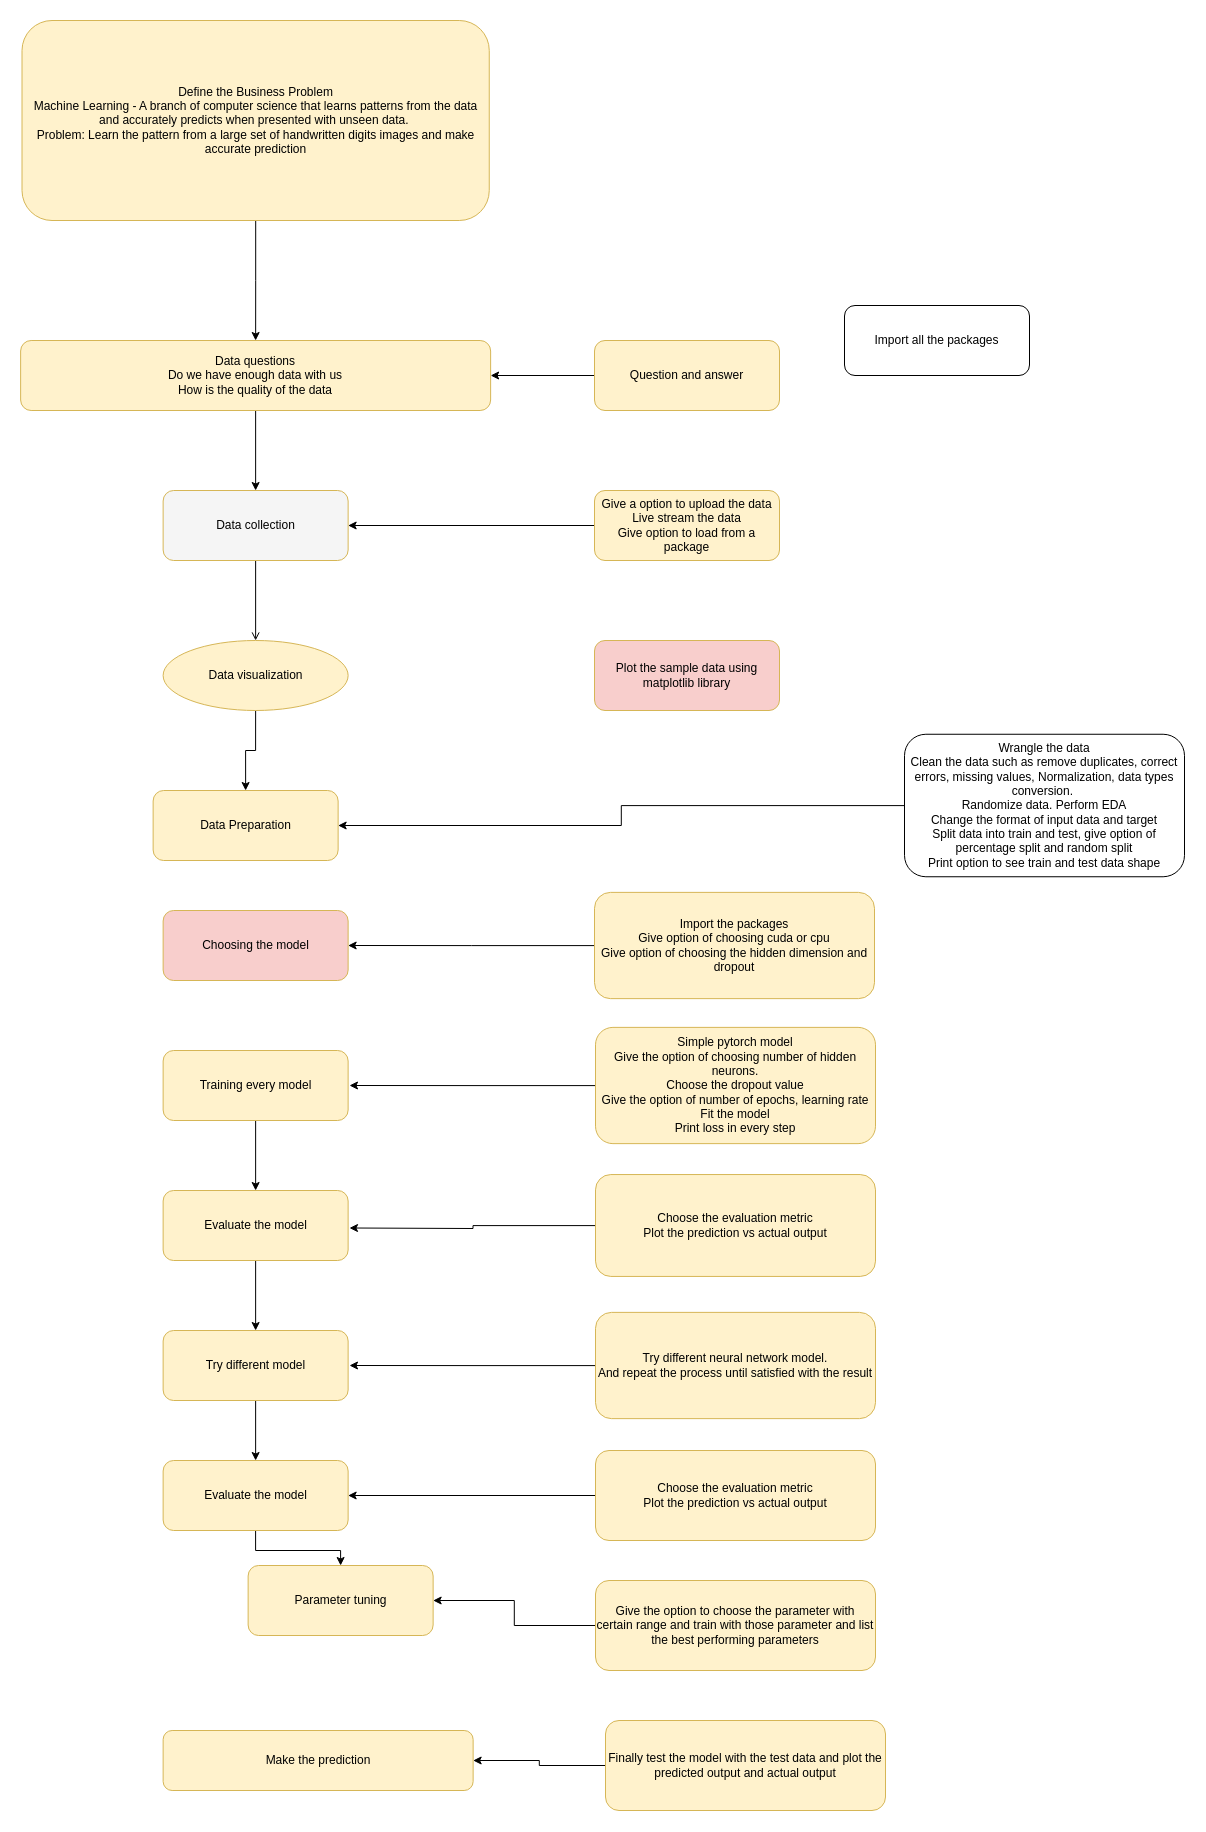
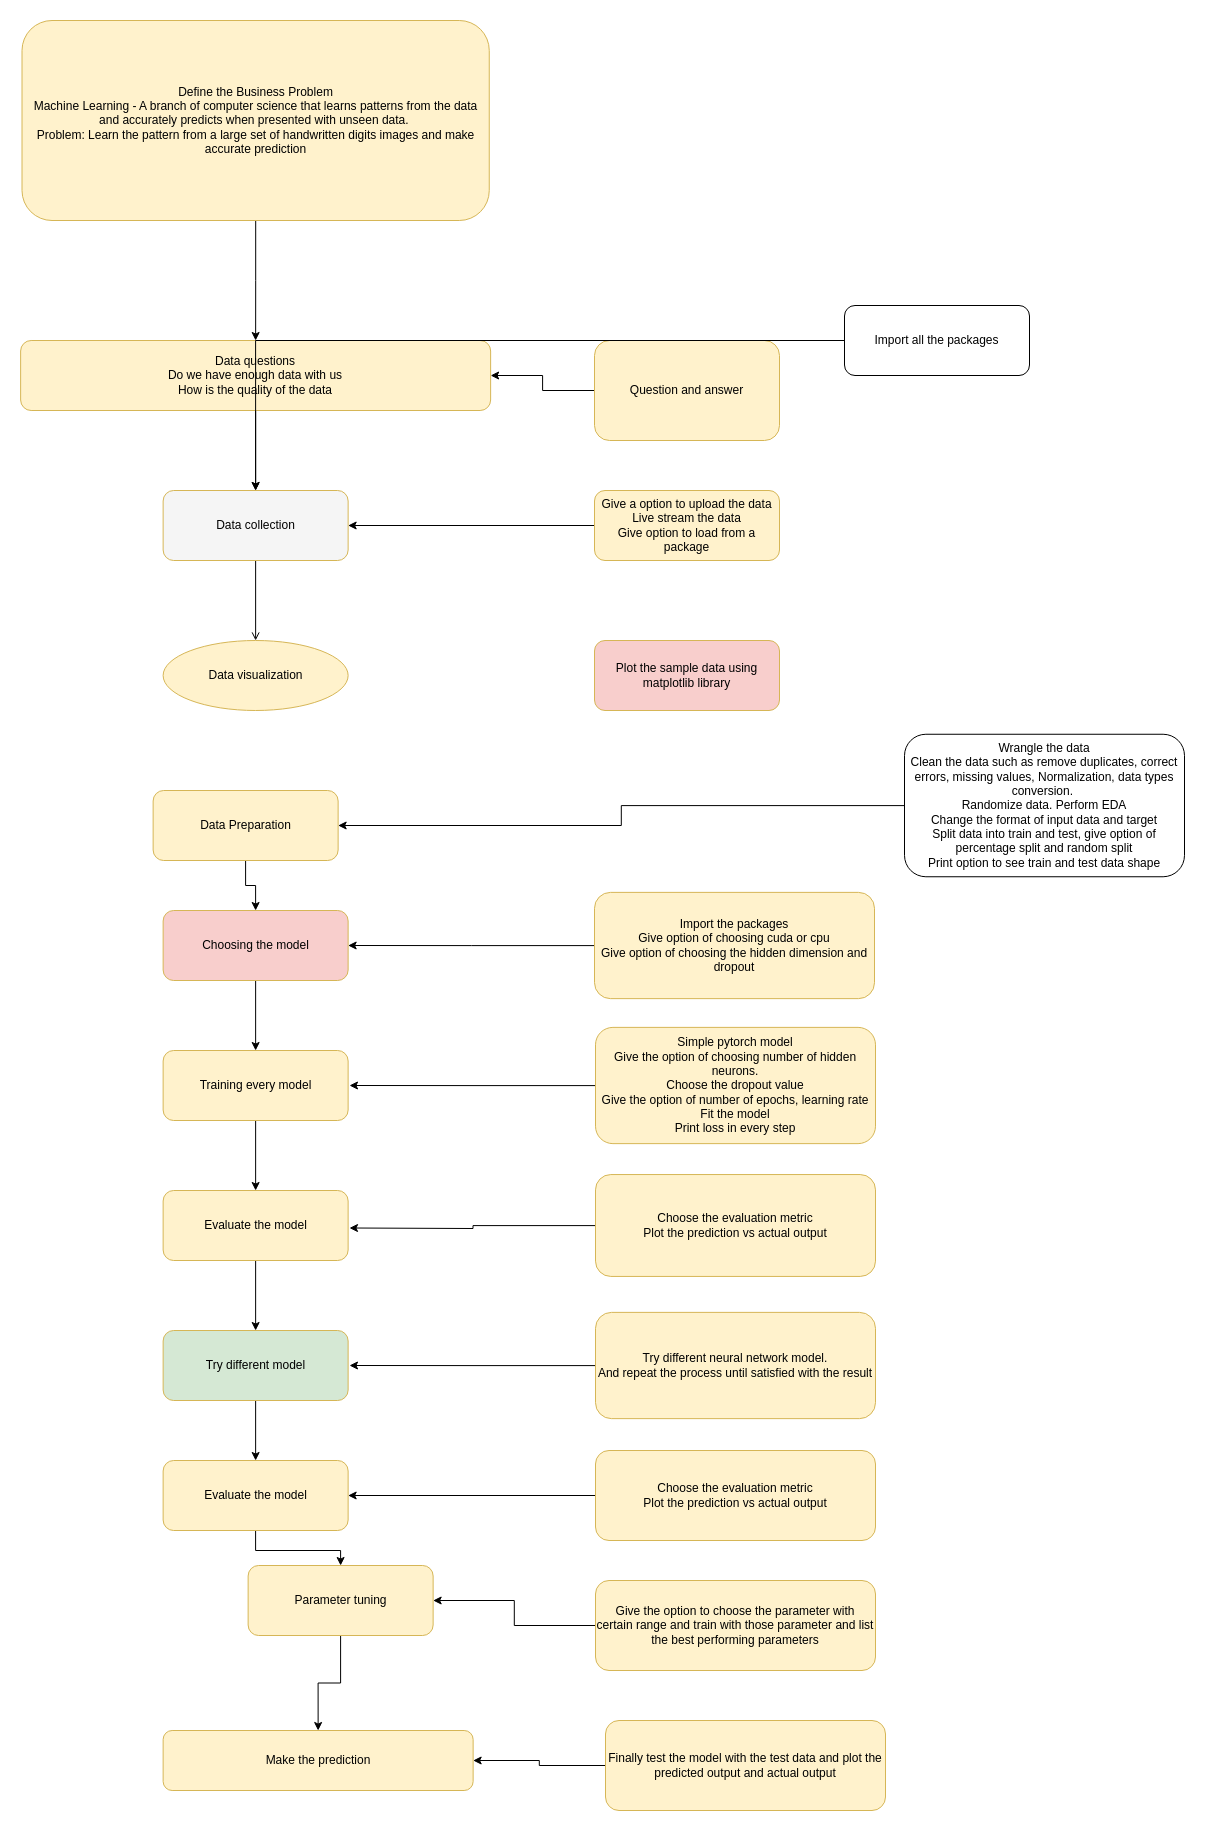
none -> (516, 341)
(687, 376) -> (687, 391)
(255, 751) -> none
none -> (247, 886)
none -> (256, 1012)
(256, 1366) -> (256, 1366)
none -> (332, 1683)
